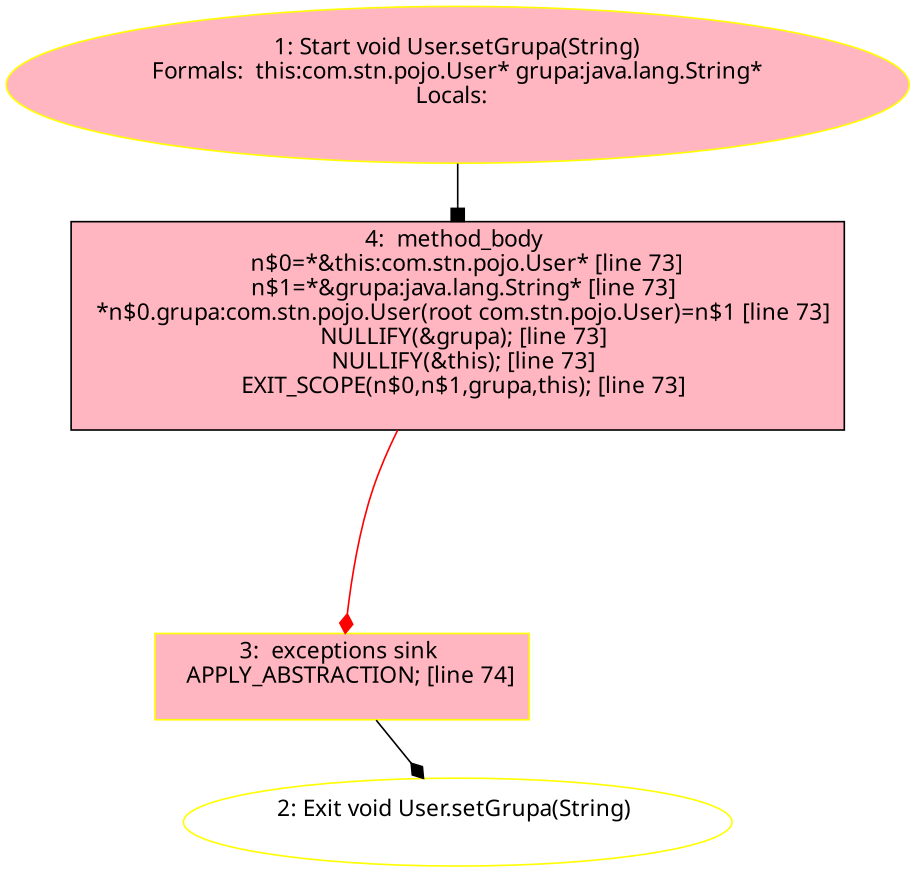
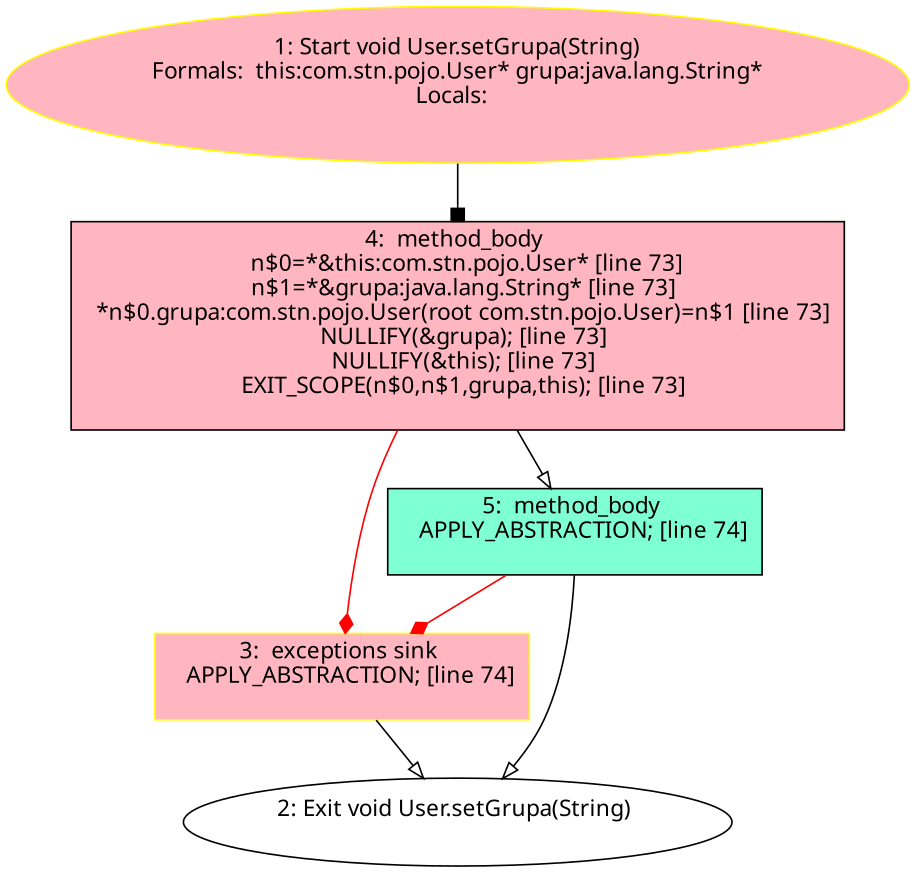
none -> (575, 532)
(395, 743) -> (395, 743)
(458, 822) -> (458, 822)
